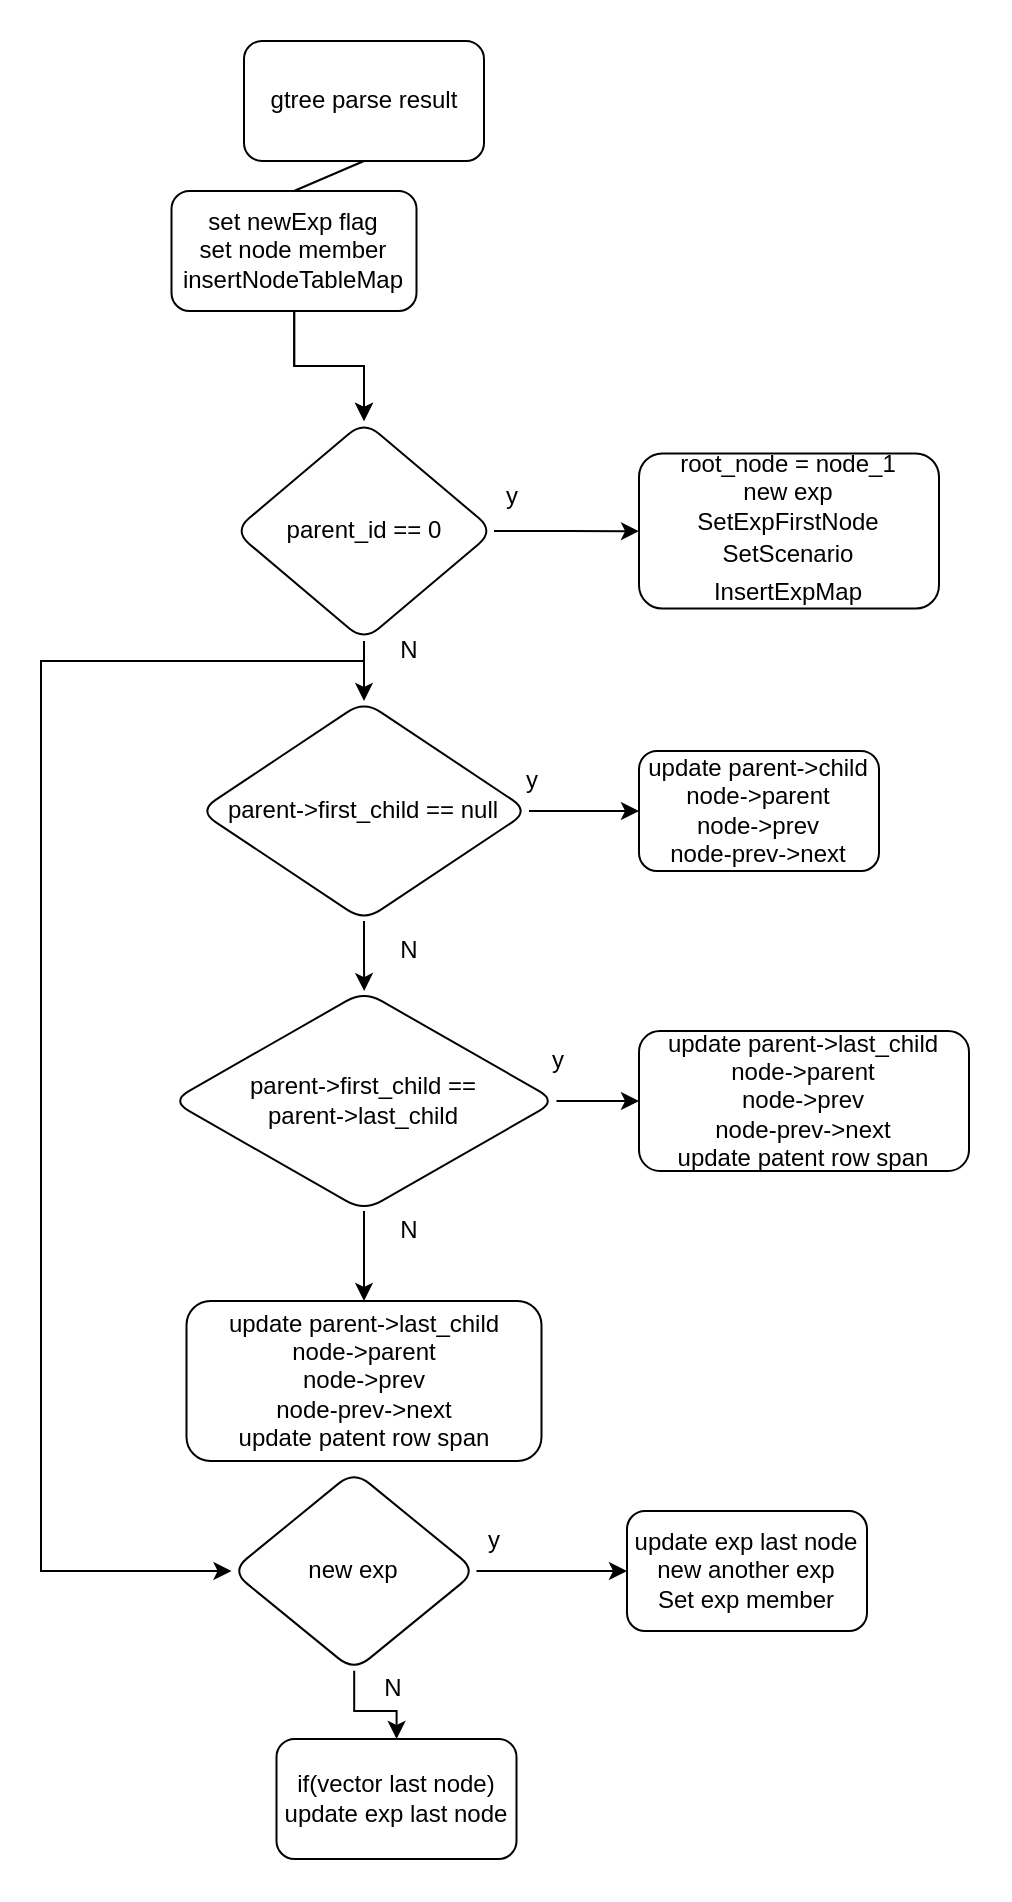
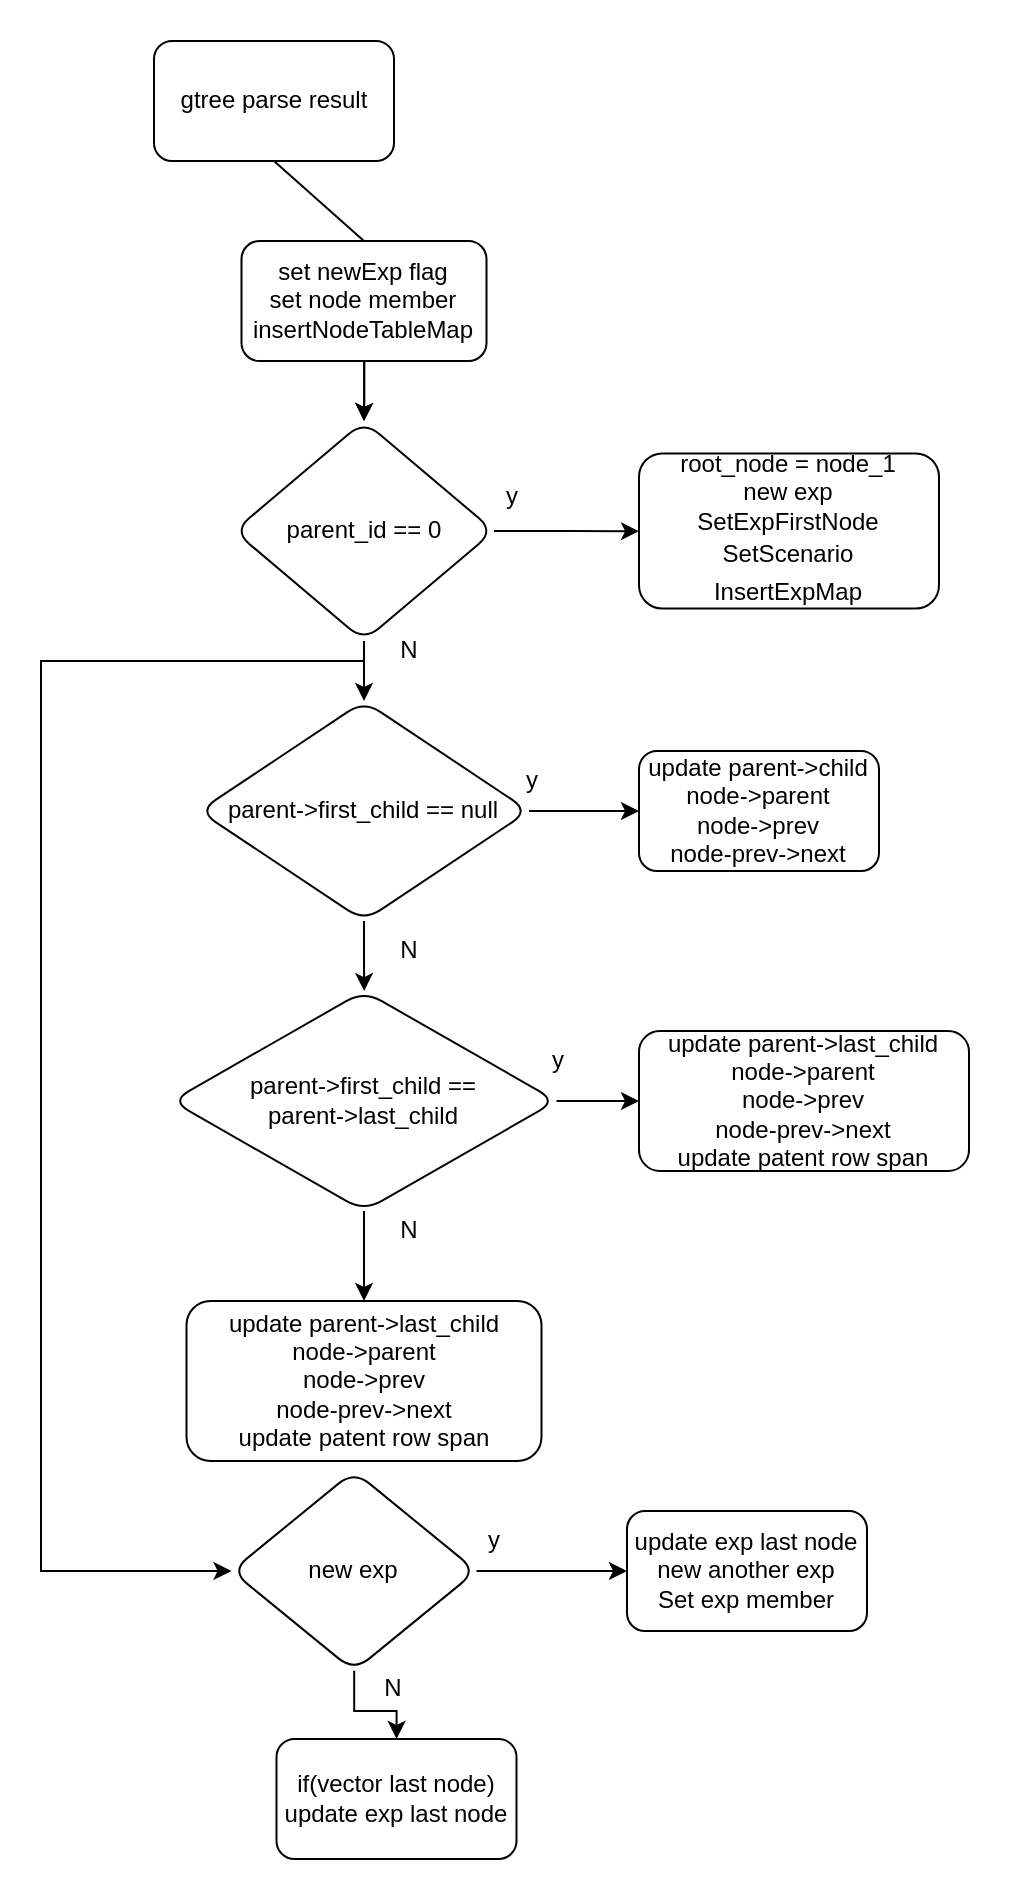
(364, 101) -> (274, 101)
(294, 251) -> (364, 301)
